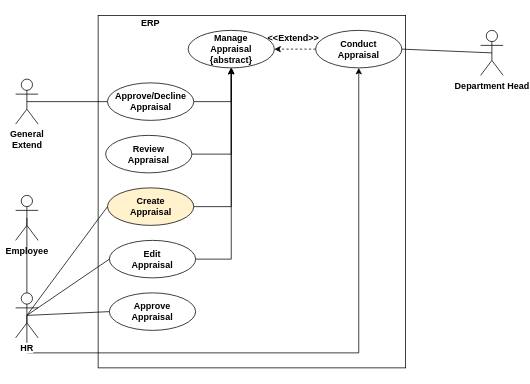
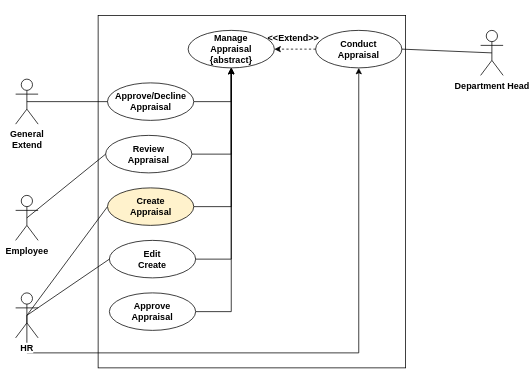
(150, 23) -> none
(152, 259) -> (152, 259)
(27, 261) -> (66, 186)
none -> (231, 305)
(71, 313) -> none
